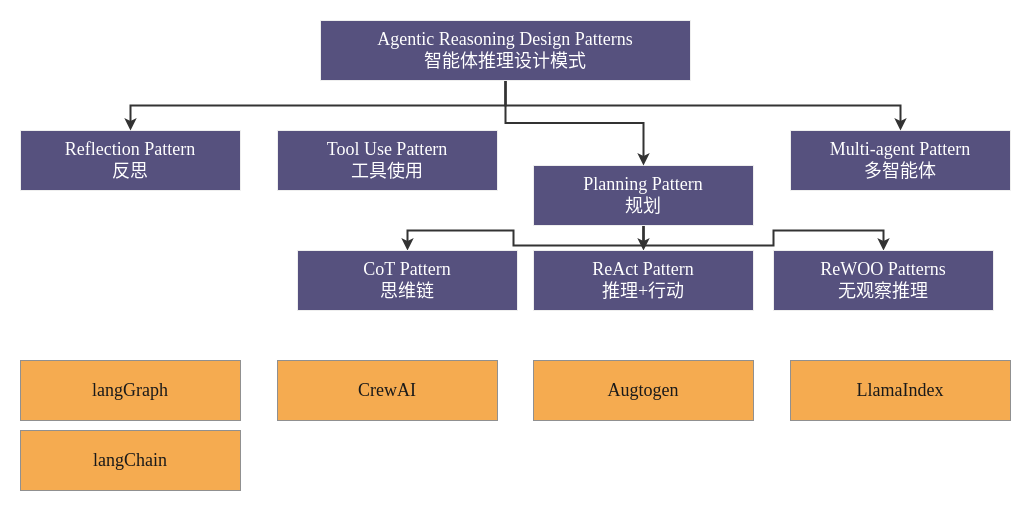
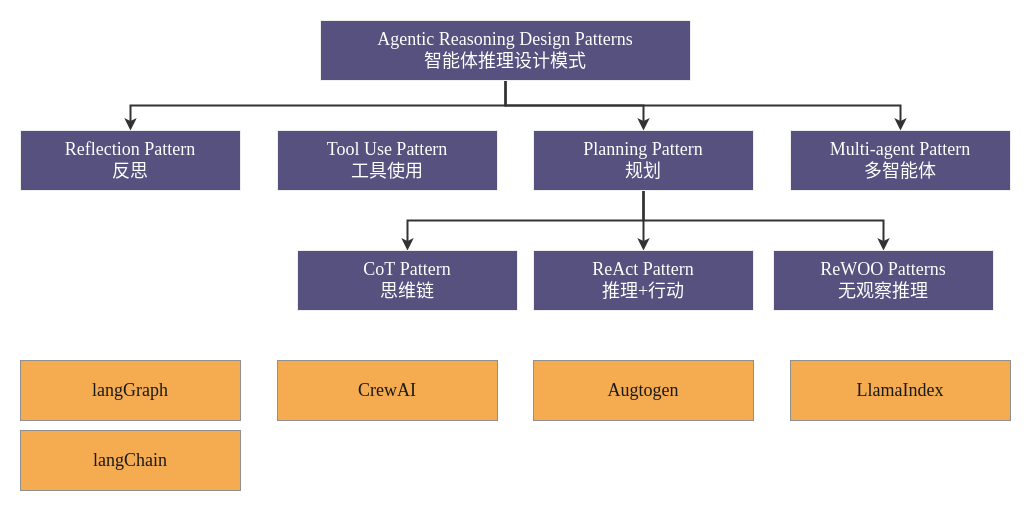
(644, 196) -> (644, 161)
